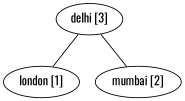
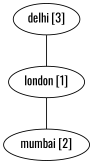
(114, 50) -> (47, 113)
